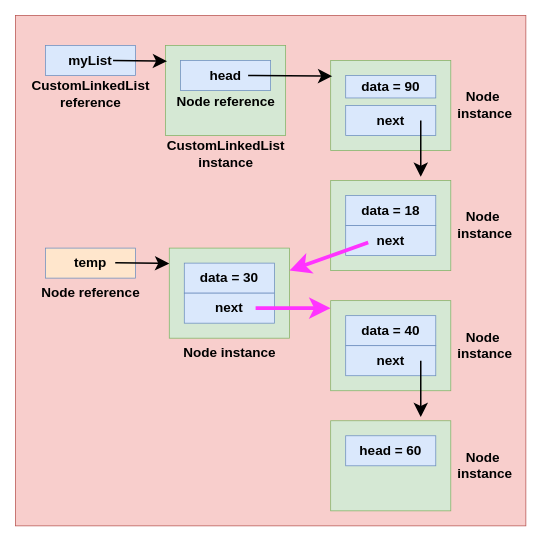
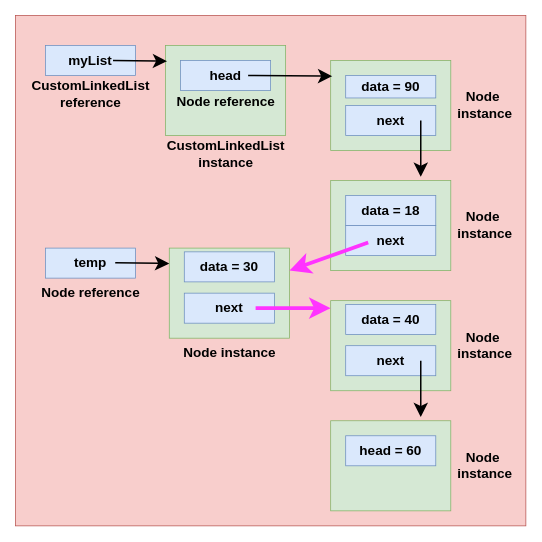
(90, 263) -> (90, 263)
(229, 278) -> (229, 267)
(390, 330) -> (390, 319)
